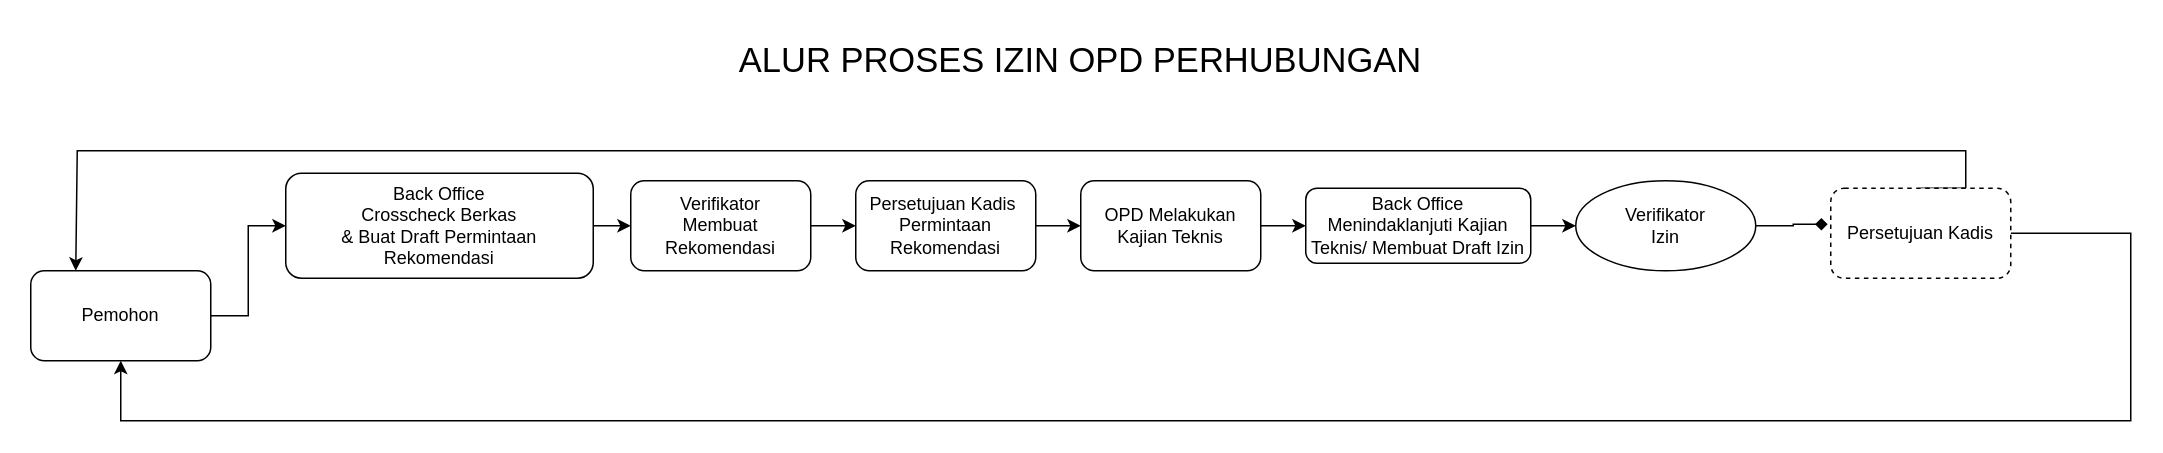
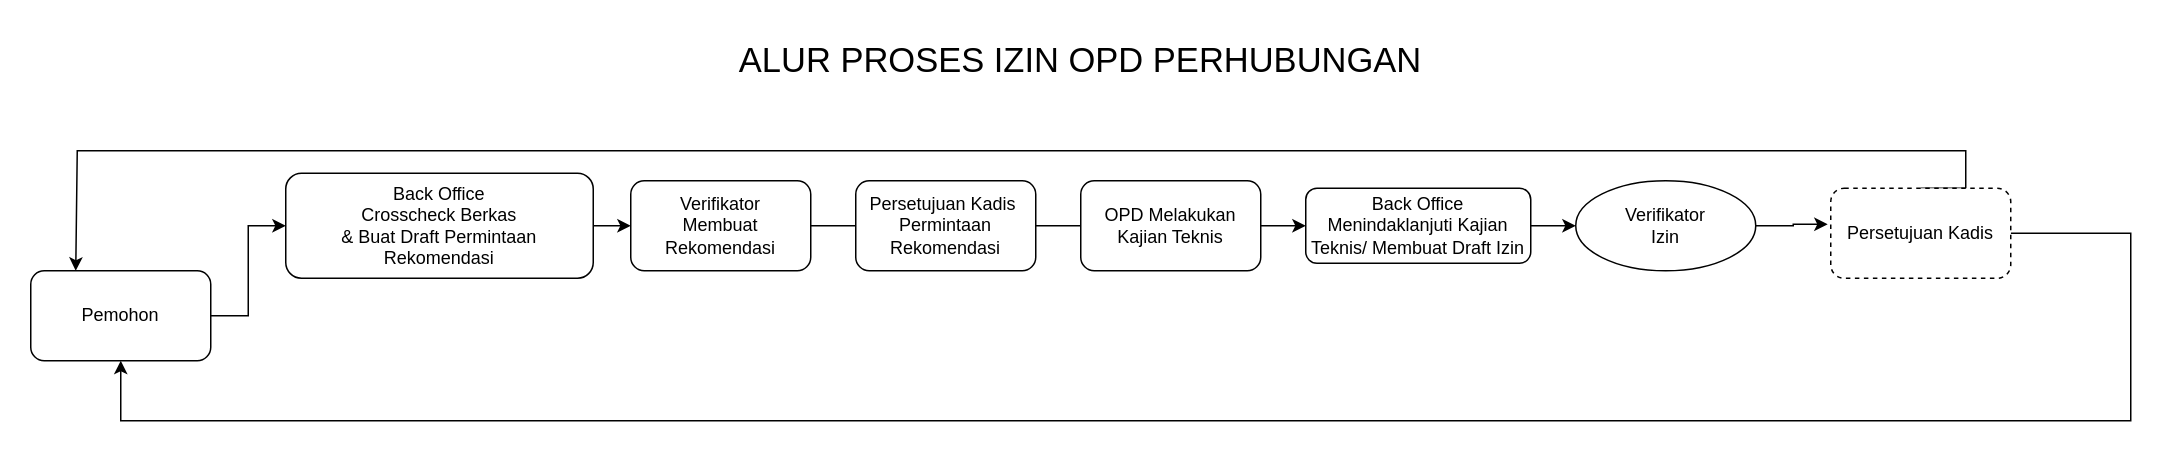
(1815, 224) -> (1816, 224)
(844, 226) -> (848, 226)
(1069, 226) -> (1073, 226)
